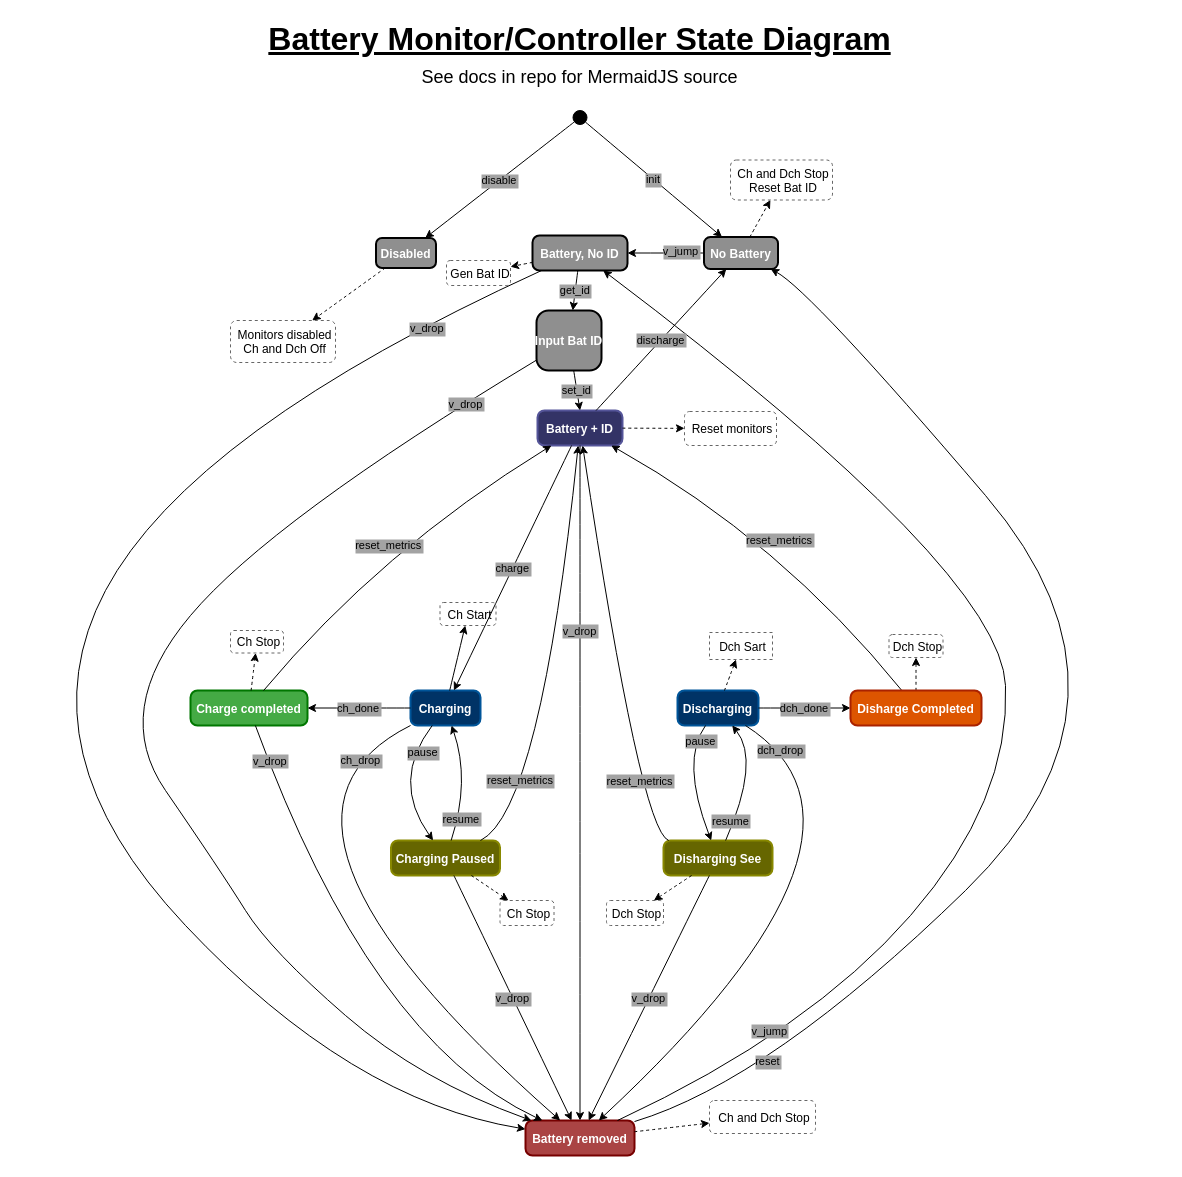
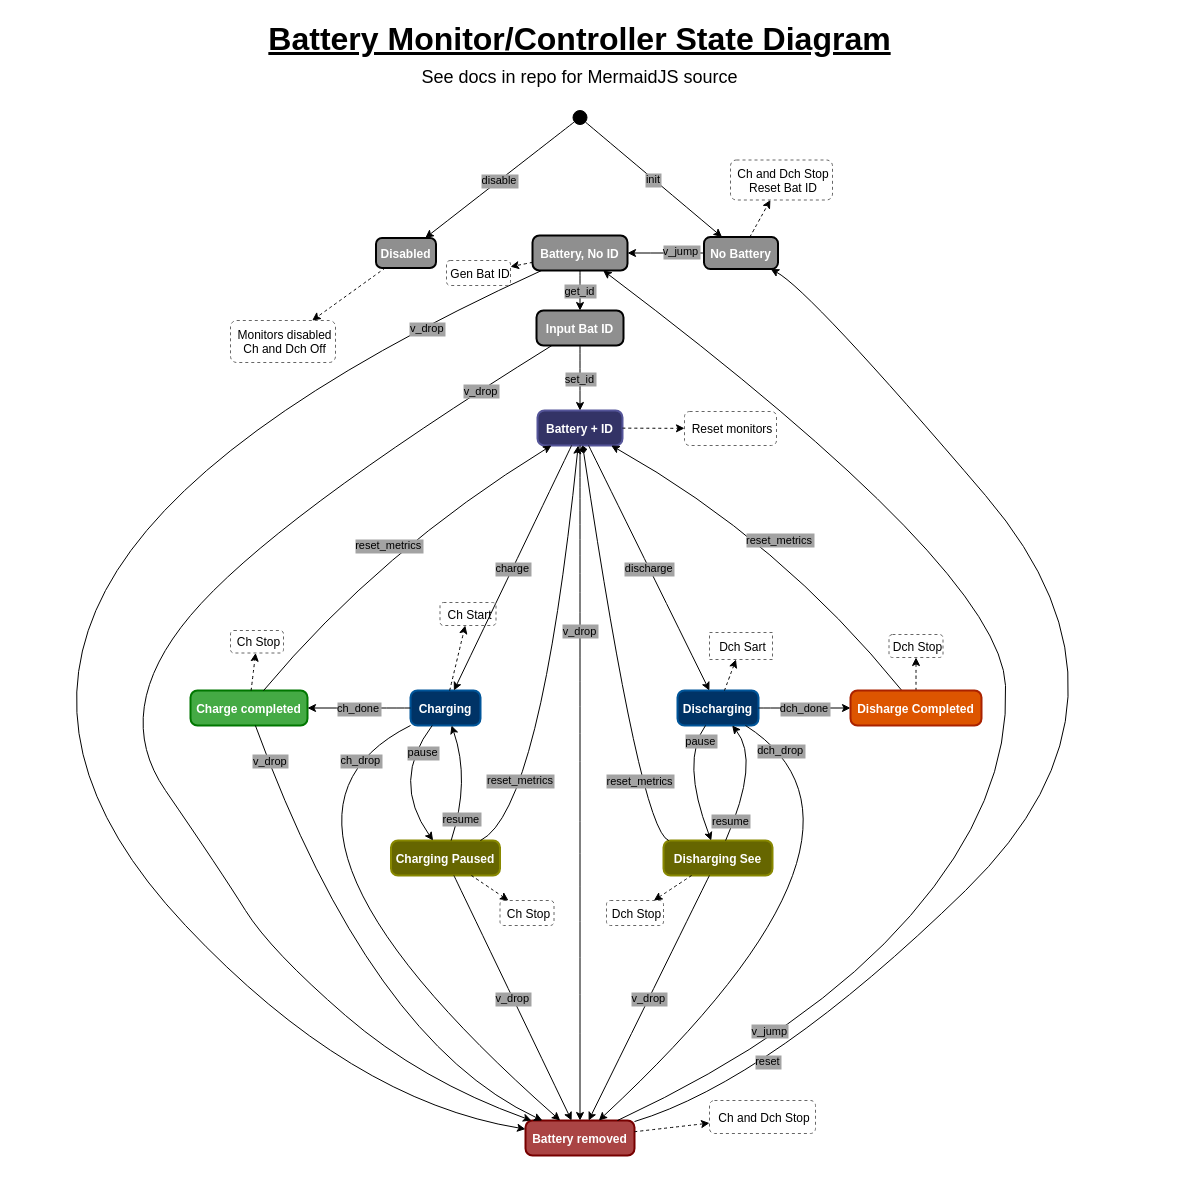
(569, 341) -> (580, 328)
(660, 341) -> (648, 565)
(584, 453) -> (584, 454)
(457, 660) -> (457, 660)
